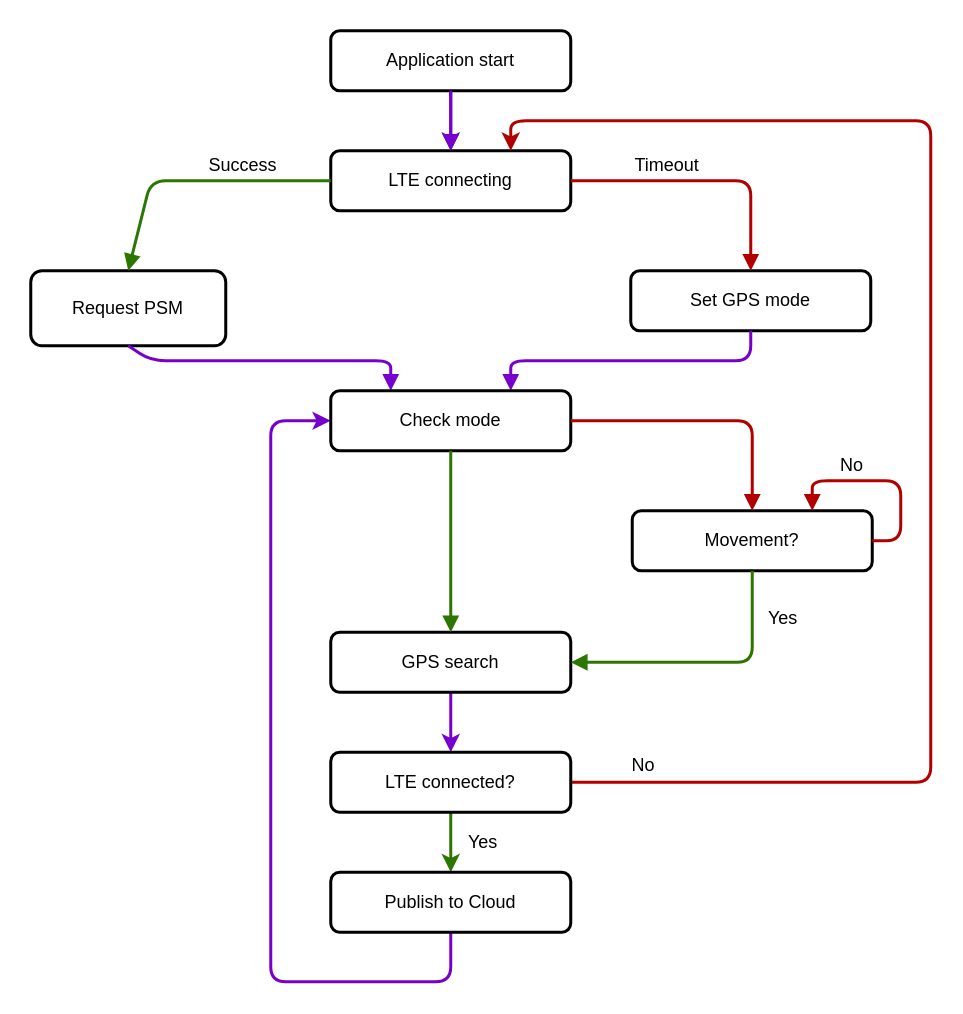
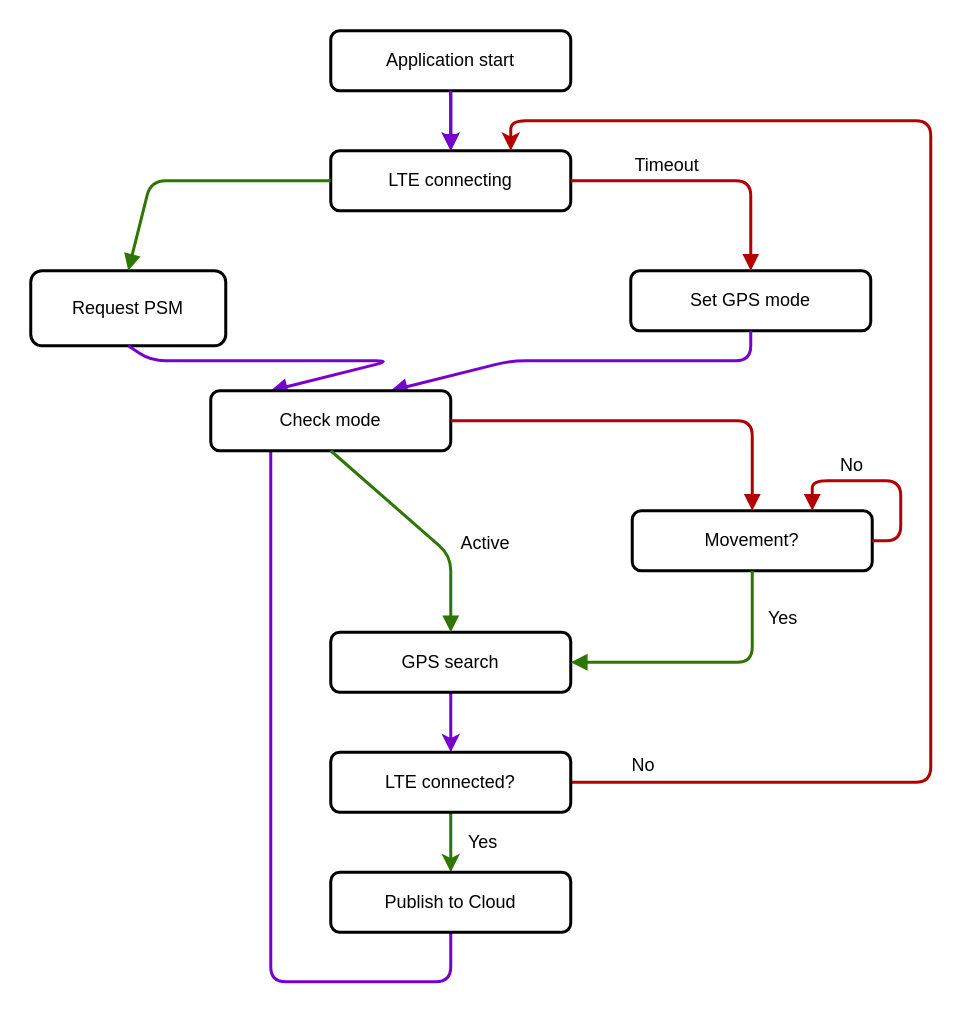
(251, 166) -> none
(451, 421) -> (331, 421)
none -> (496, 544)
